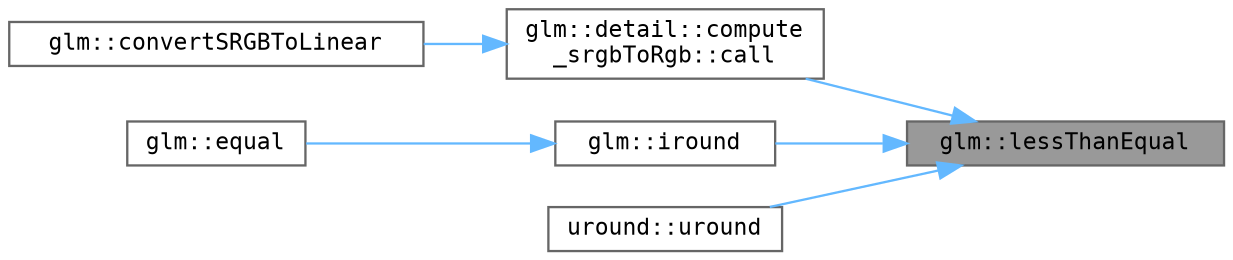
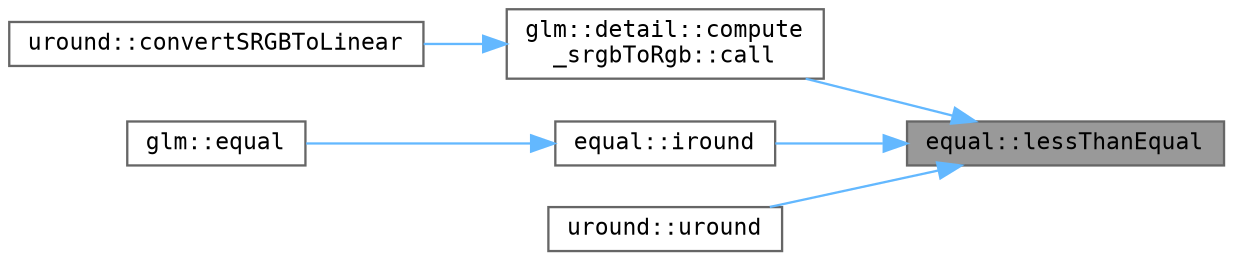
(216, 44) -> (216, 44)
(665, 143) -> (665, 143)
(1066, 143) -> (1066, 143)
